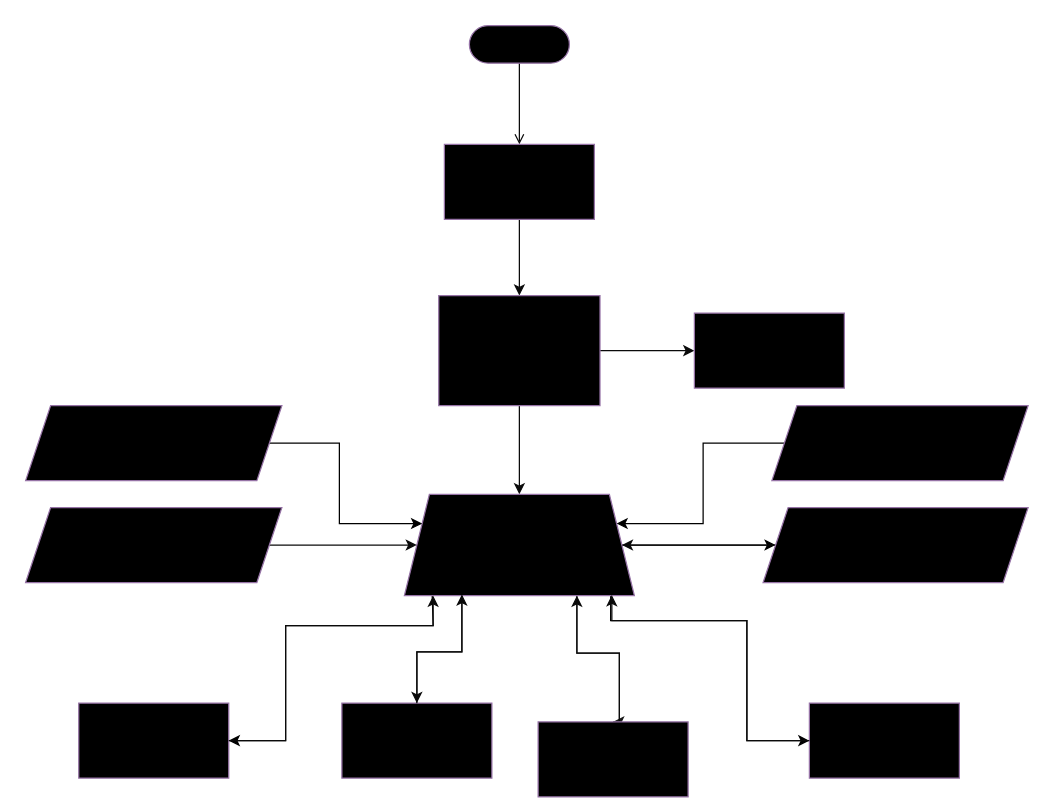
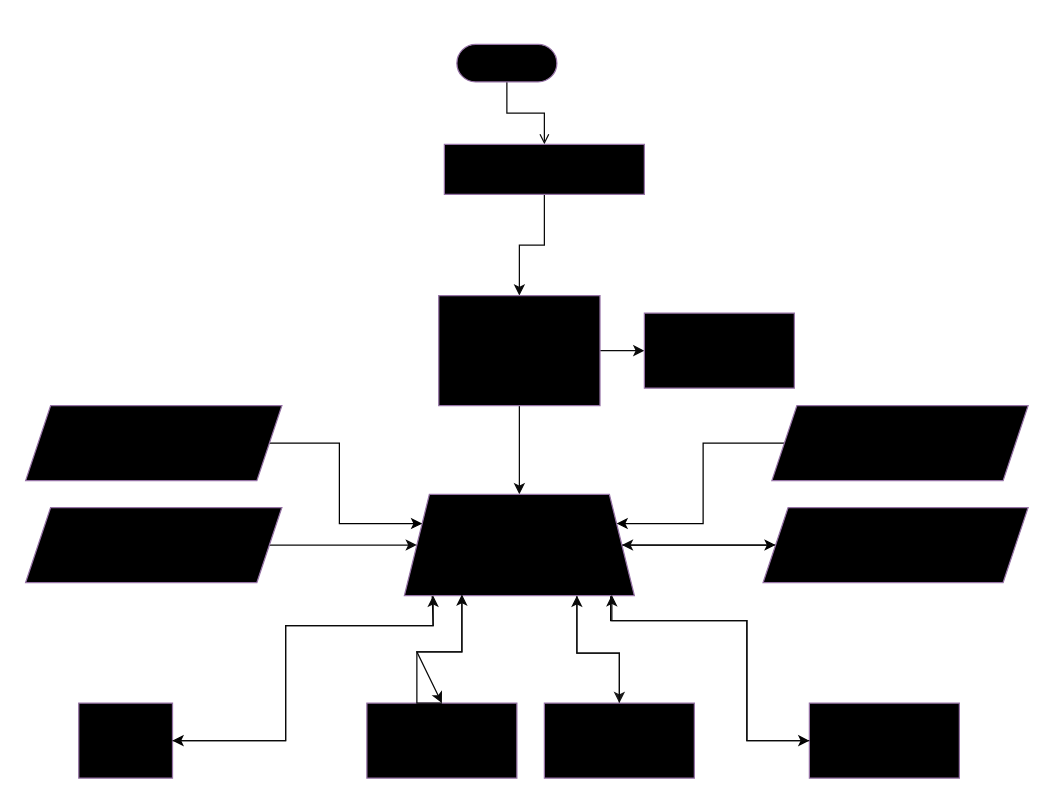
(519, 44) -> (507, 63)
(519, 182) -> (544, 169)
(769, 351) -> (719, 351)
(154, 741) -> (126, 741)
(417, 741) -> (442, 741)
(613, 759) -> (619, 741)
